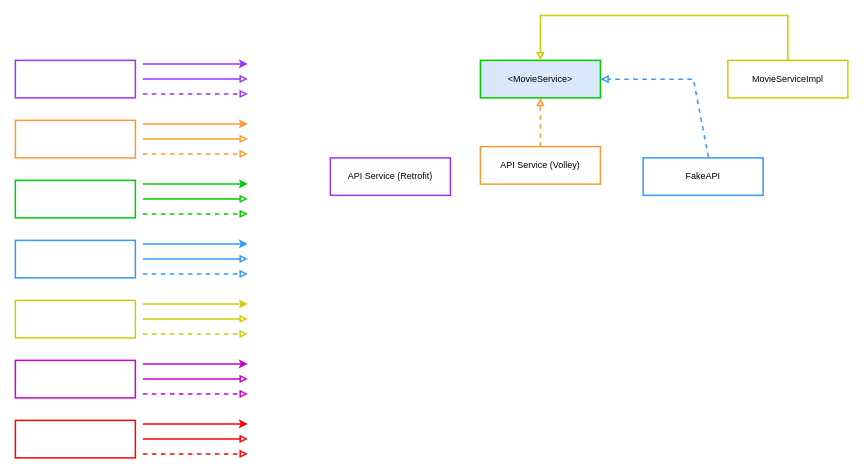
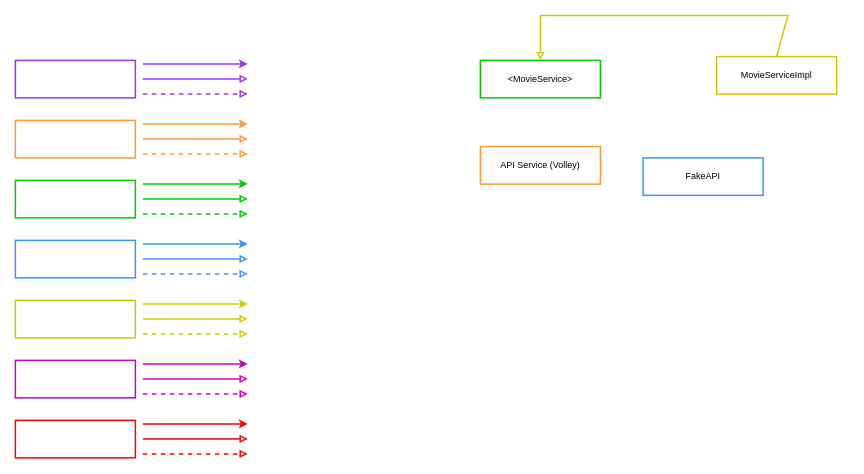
(540, 79) -> (540, 79)
(690, 79) -> none
(788, 79) -> (777, 75)
(540, 127) -> none
(390, 177) -> none
